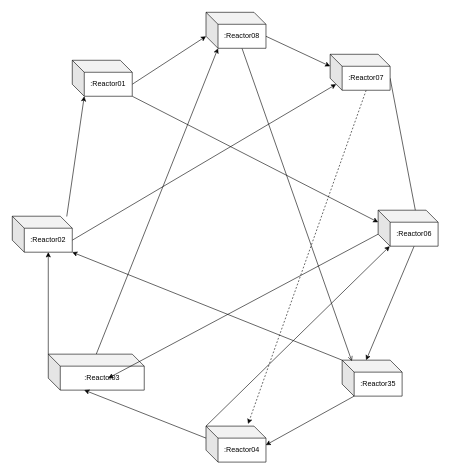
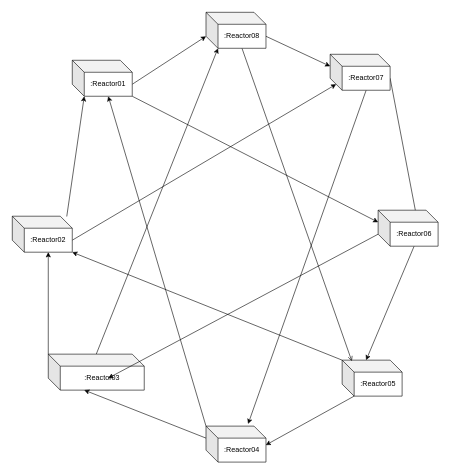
(319, 224) -> (319, 224)
(345, 290) -> (158, 263)
(378, 384) -> (378, 384)
